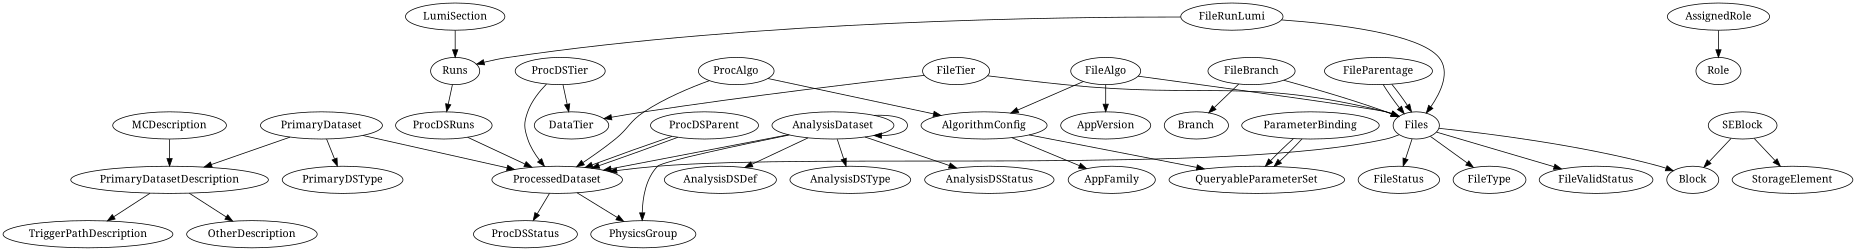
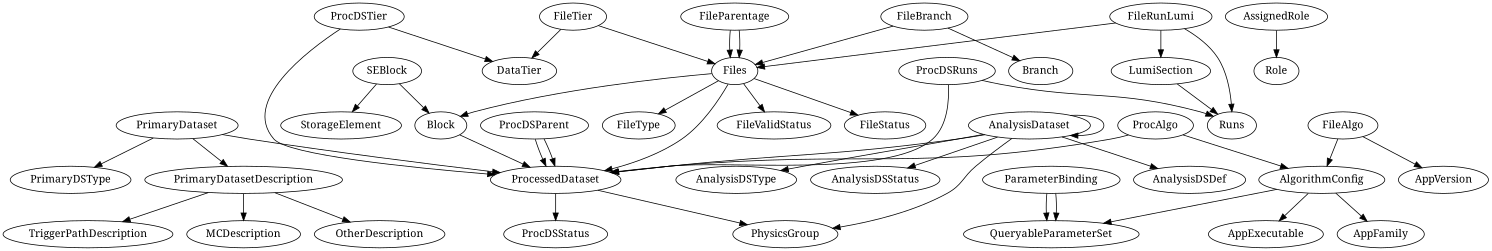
none -> (1161, 40)
(1208, 86) -> none
(450, 94) -> (1094, 95)
(170, 149) -> (244, 203)
none -> (491, 149)
none -> (1266, 234)
